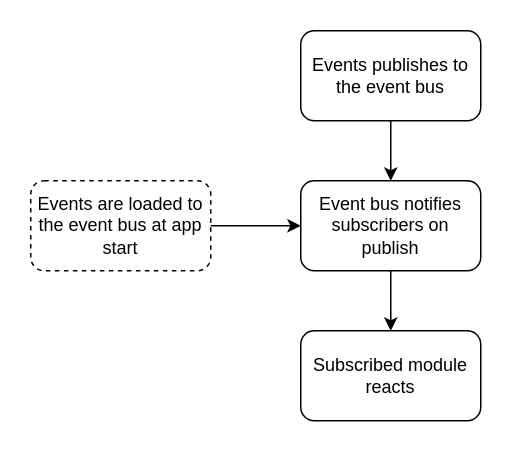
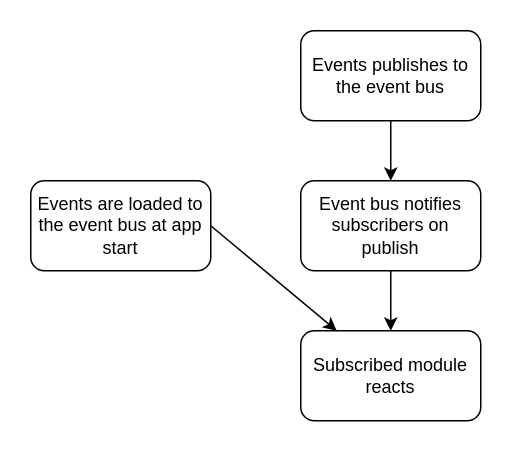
(121, 226) -> (121, 226)
(251, 226) -> (270, 275)
